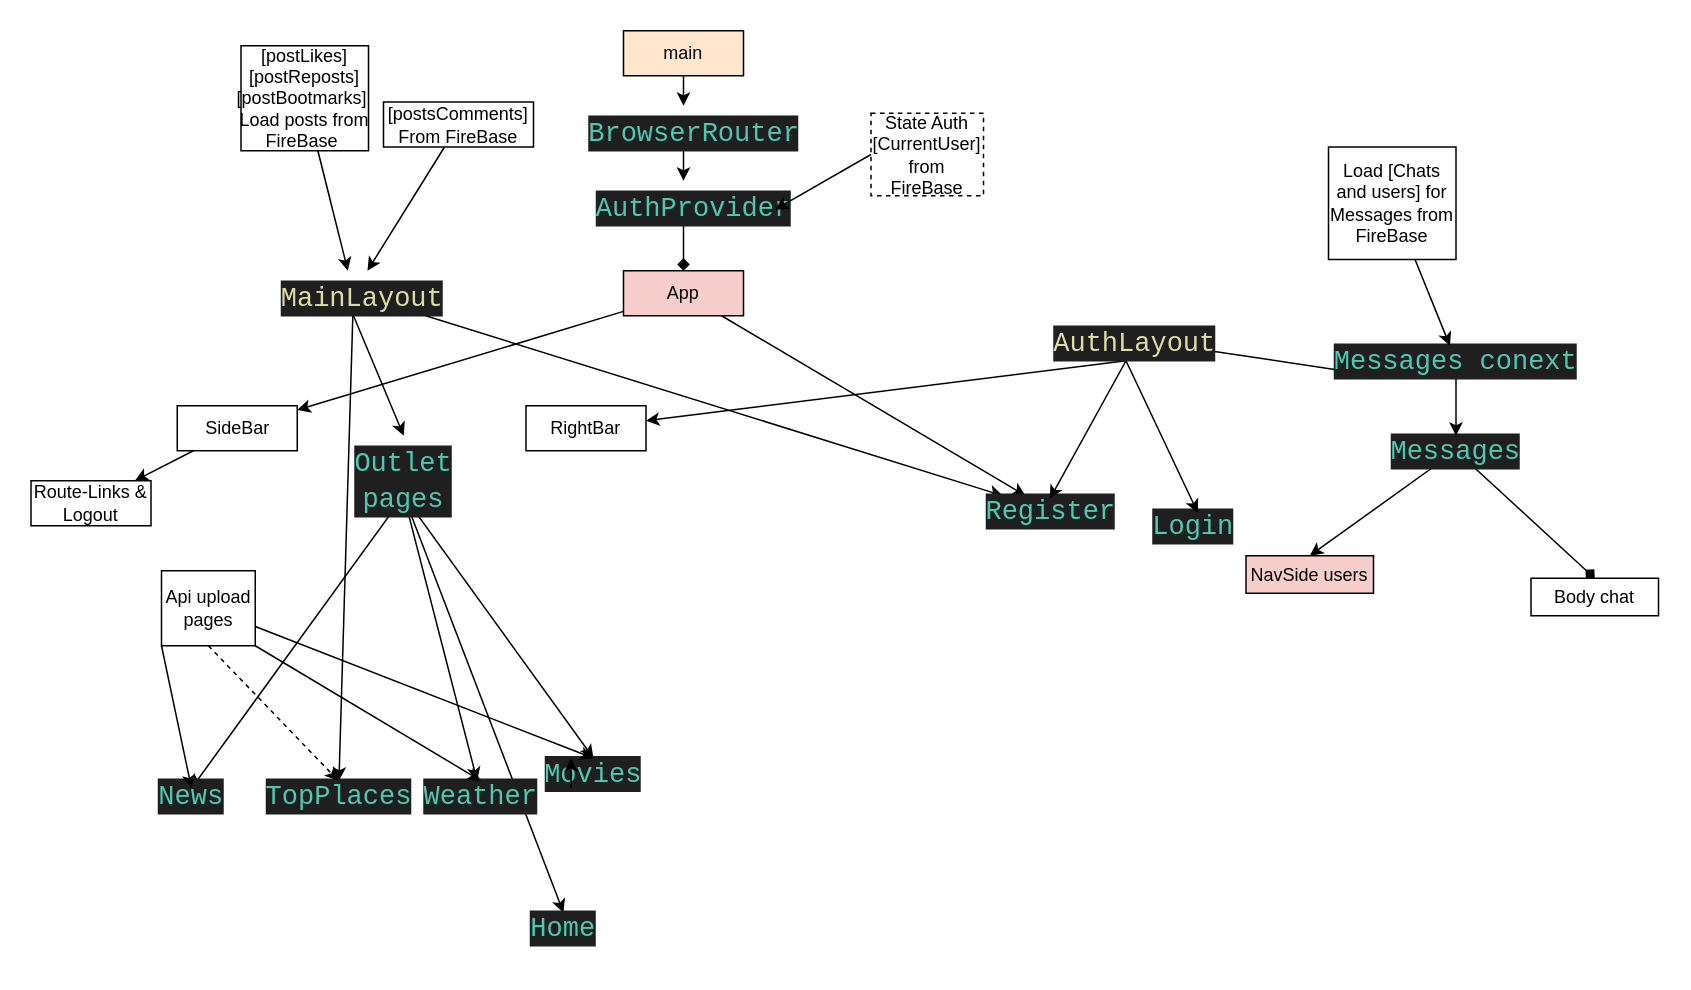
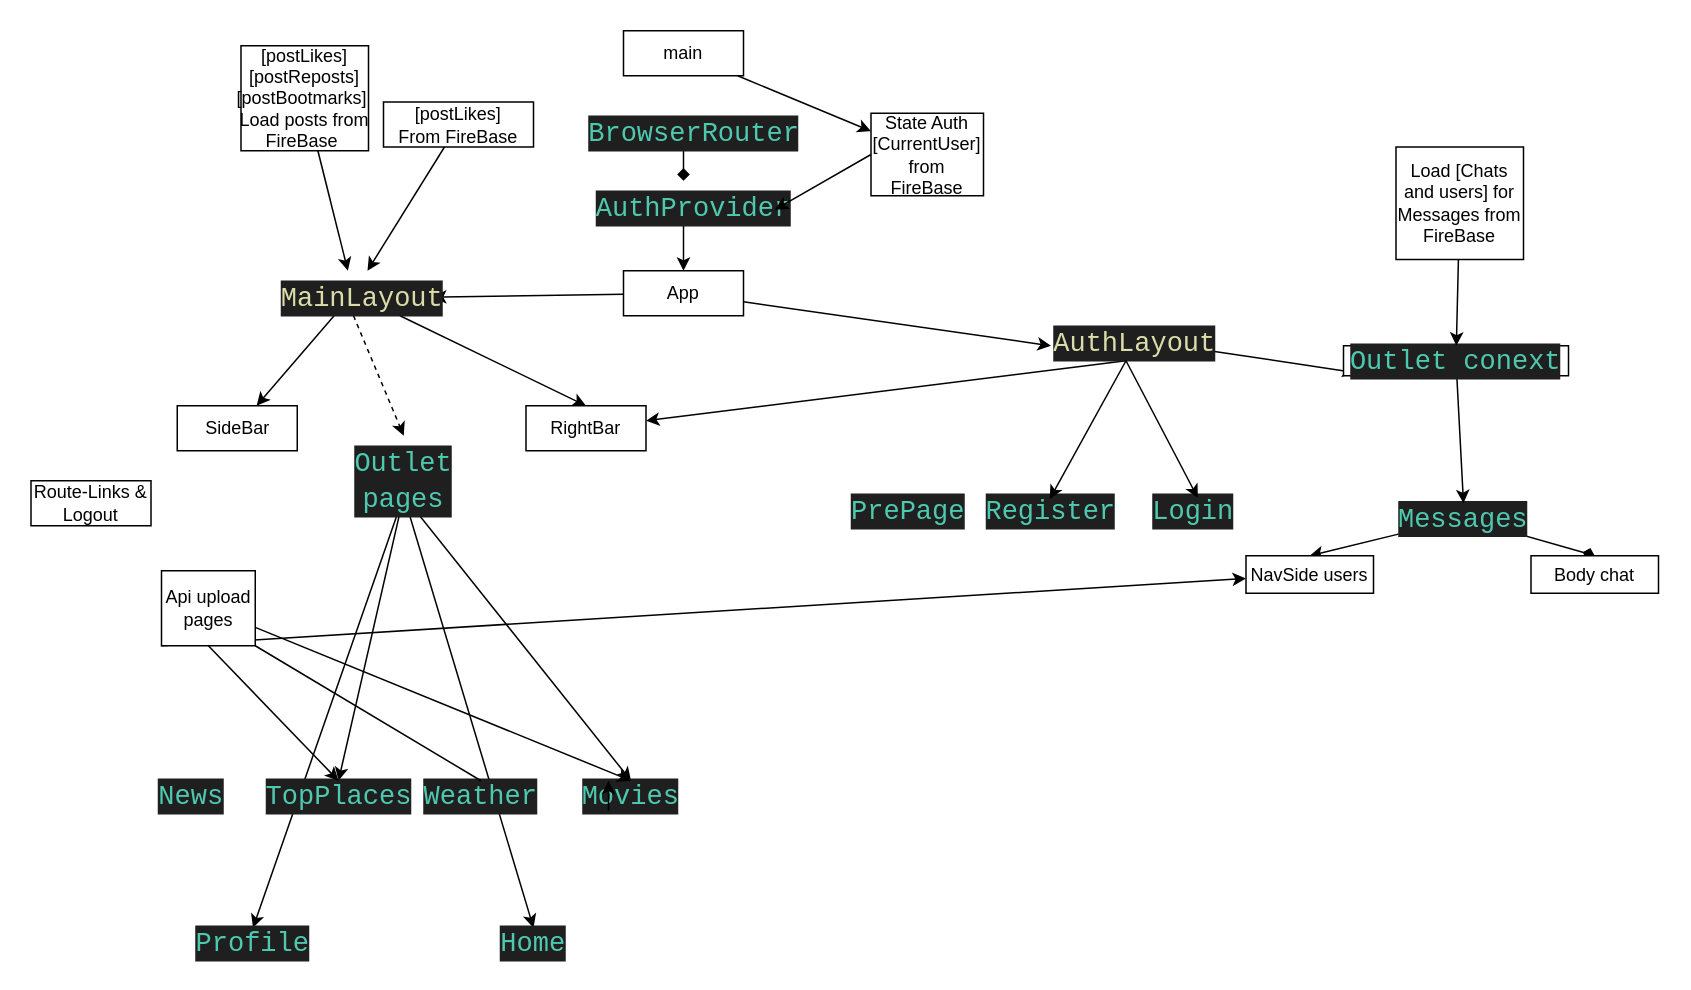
(683, 53) -> (683, 53)
(683, 86) -> (800, 102)
(458, 125) -> (458, 125)
(927, 155) -> (927, 155)
(683, 169) -> (683, 168)
(1392, 203) -> (1460, 203)
(683, 258) -> (683, 259)
(683, 293) -> (683, 293)
(1456, 361) -> (1456, 361)
(377, 372) -> (377, 372)
(391, 382) -> (533, 296)
(869, 403) -> (892, 323)
(349, 445) -> (299, 357)
(1456, 451) -> (1463, 518)
(862, 452) -> (488, 358)
(168, 464) -> none
none -> (908, 511)
(1193, 526) -> (1193, 511)
(1310, 575) -> (1310, 575)
none -> (370, 591)
(1595, 597) -> (1595, 575)
(444, 654) -> (382, 591)
(270, 679) -> none
(270, 710) -> (270, 710)
(175, 712) -> (763, 608)
(593, 773) -> (631, 796)
(469, 774) -> (472, 776)
(563, 928) -> (533, 943)
none -> (253, 943)
